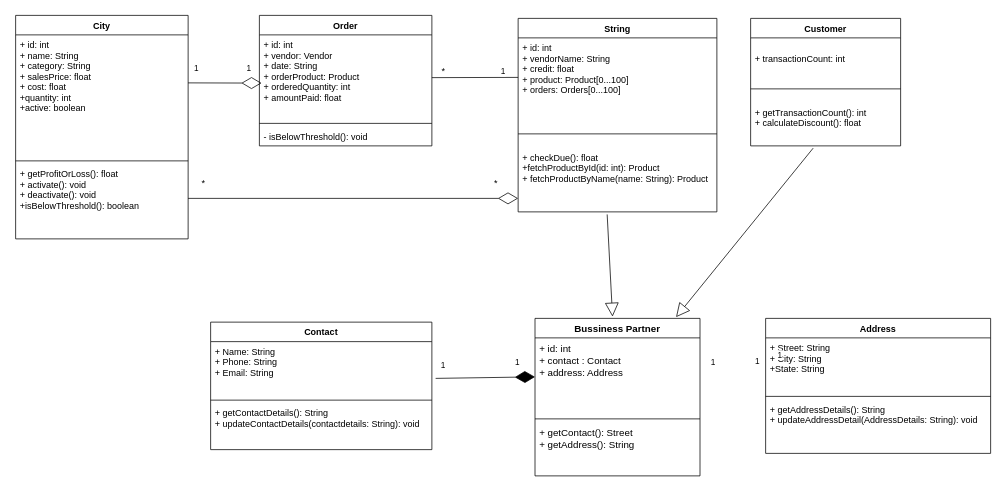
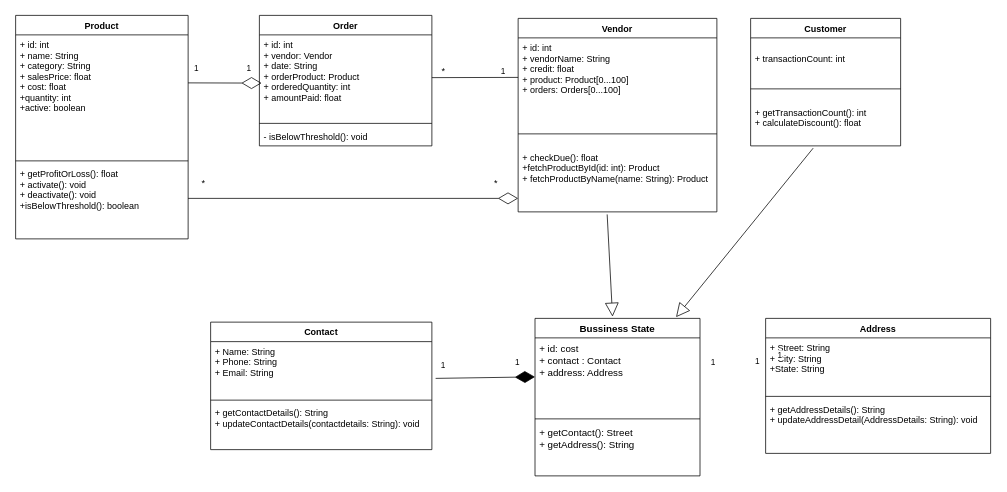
(101, 26) -> (101, 26)
(617, 29) -> (617, 29)
(617, 329) -> (617, 329)
(557, 349) -> (561, 349)
